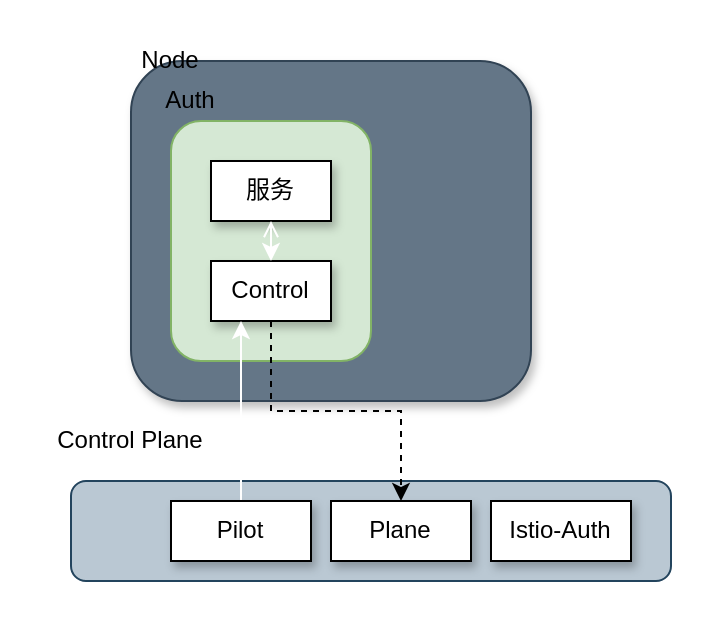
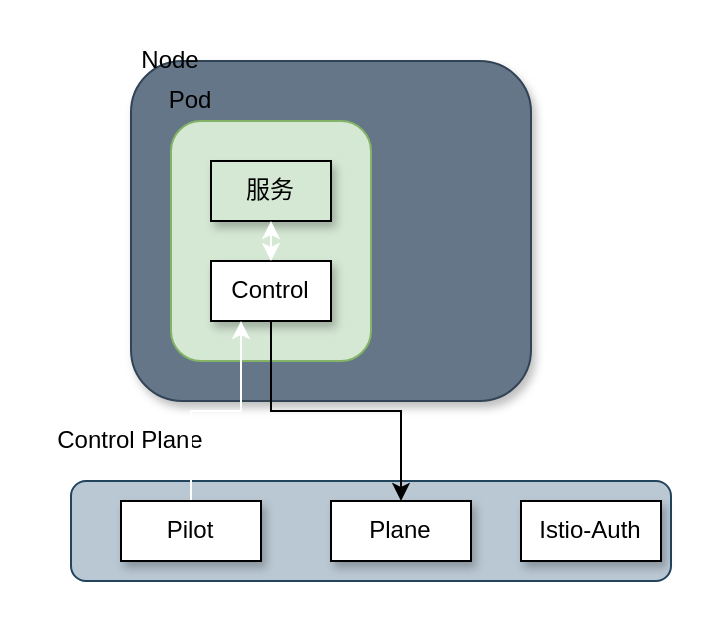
(191, 101) -> (191, 101)
(271, 191) -> (271, 191)
(271, 232) -> (271, 236)
(331, 411) -> (331, 411)
(241, 531) -> (191, 531)
(561, 531) -> (591, 531)
